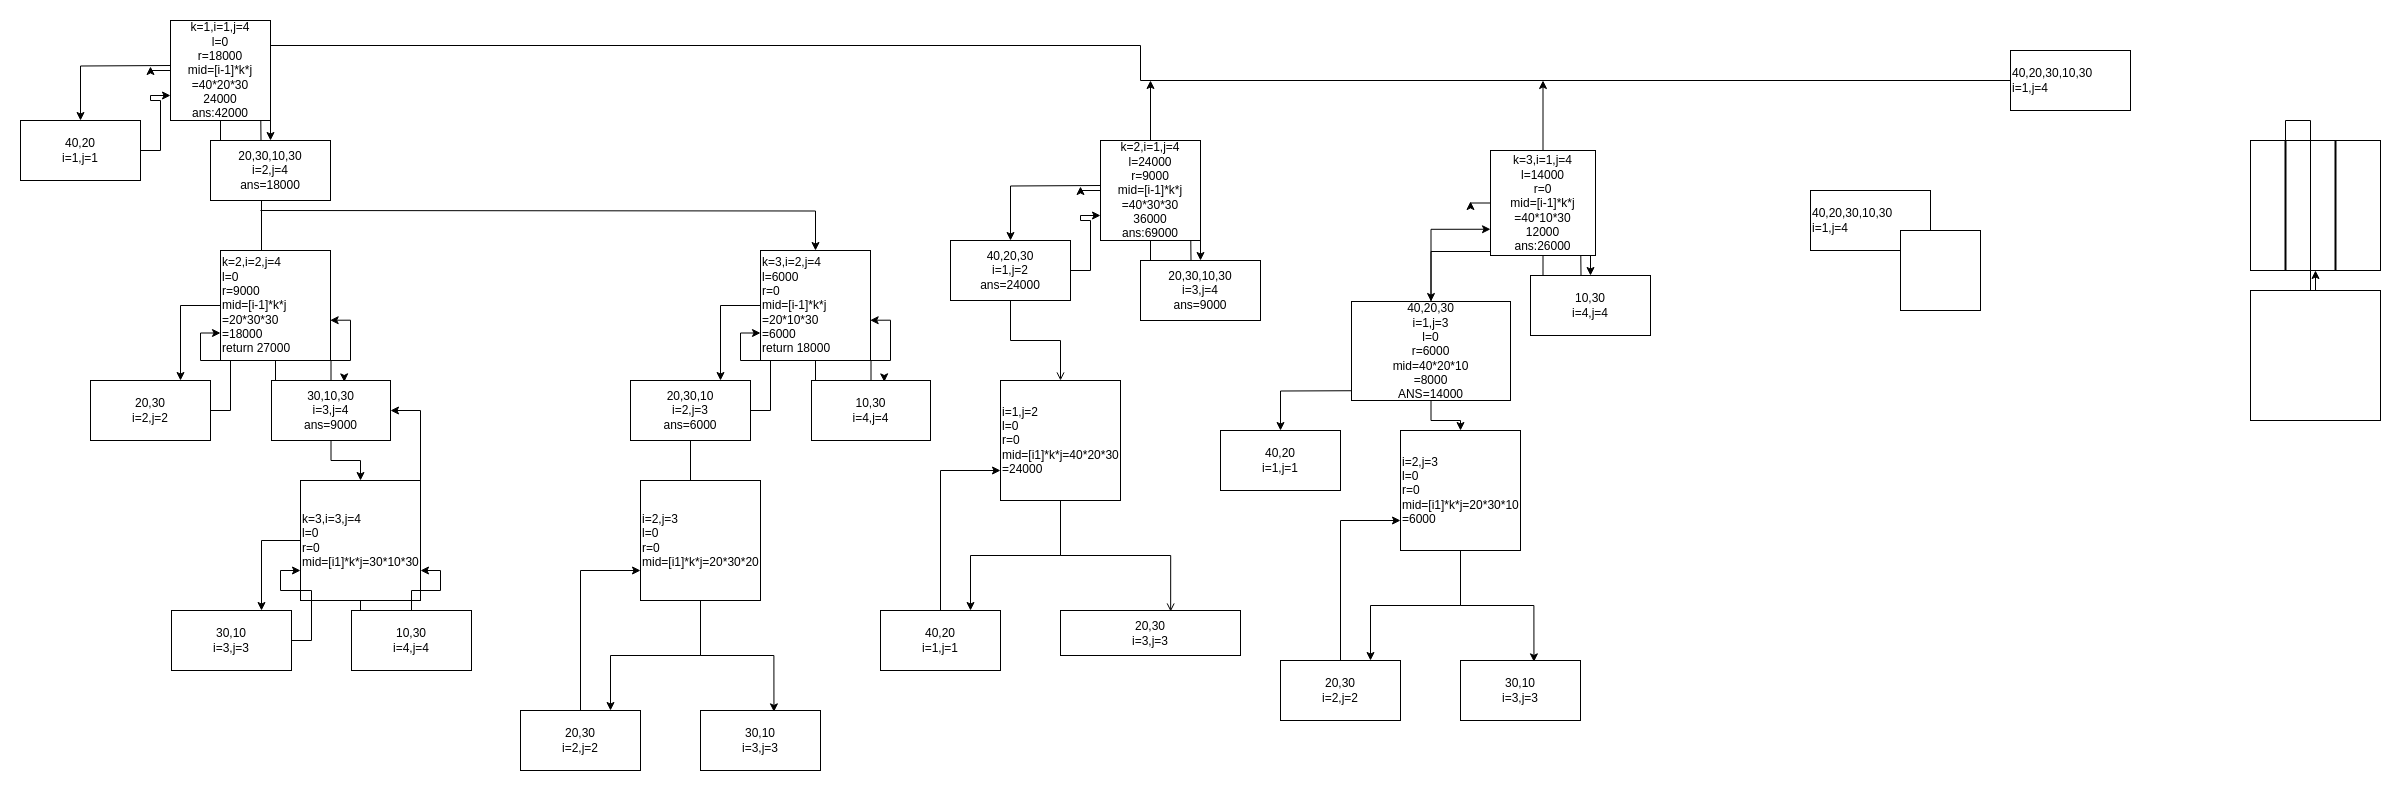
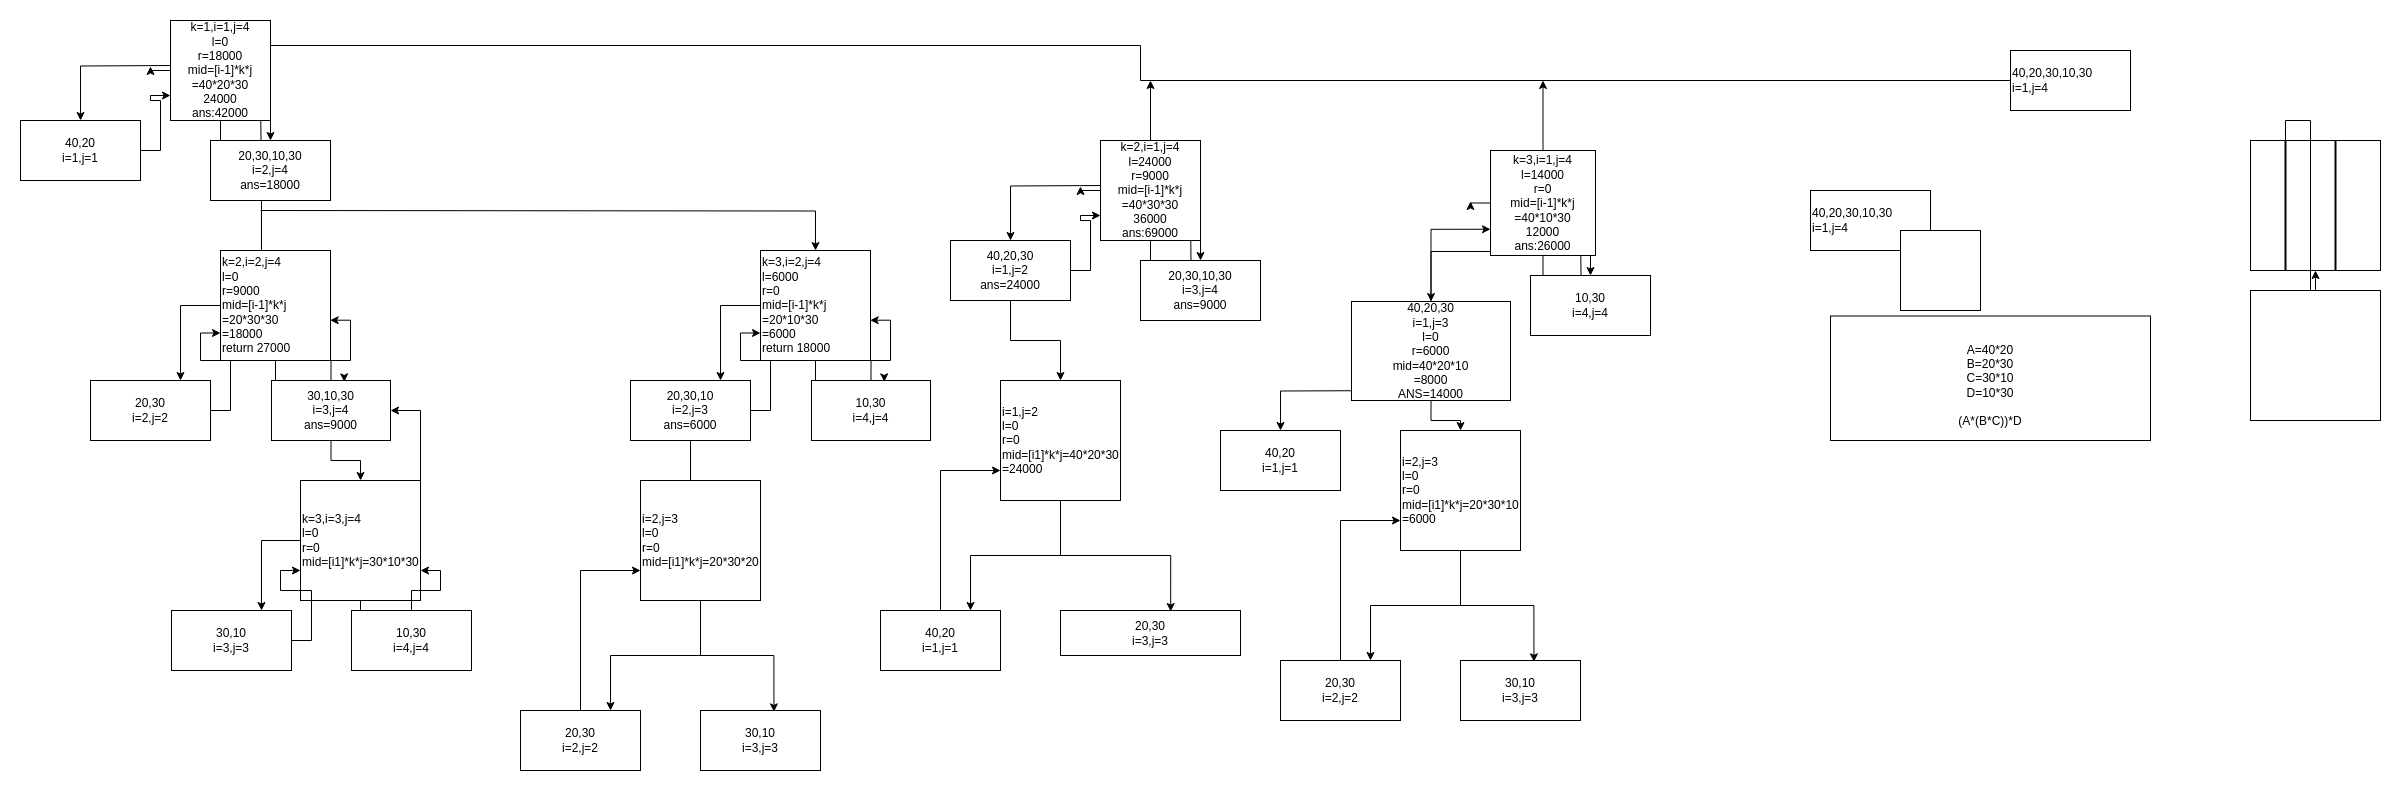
(1061, 374) -> (1061, 372)
none -> (1991, 378)
(1171, 605) -> (1171, 603)
